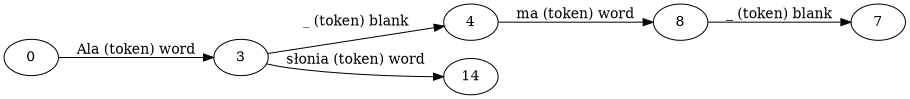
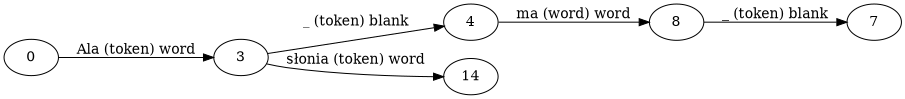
(576, 15) -> (574, 15)
